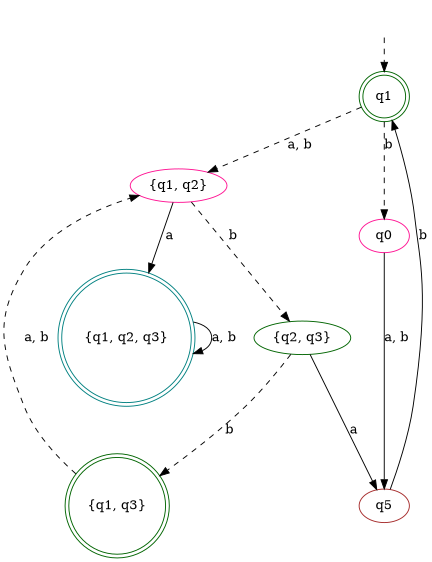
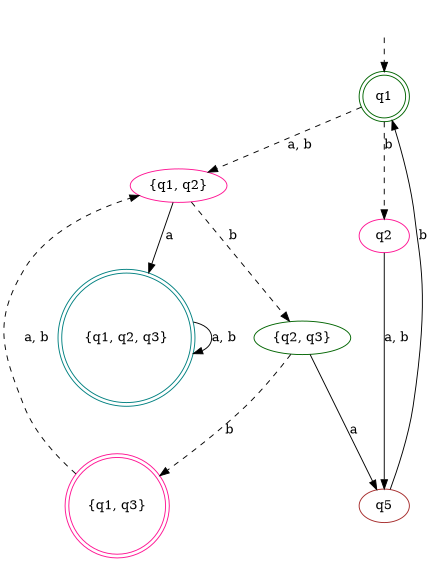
(384, 236) -> (384, 236)
(117, 506) -> (117, 506)
